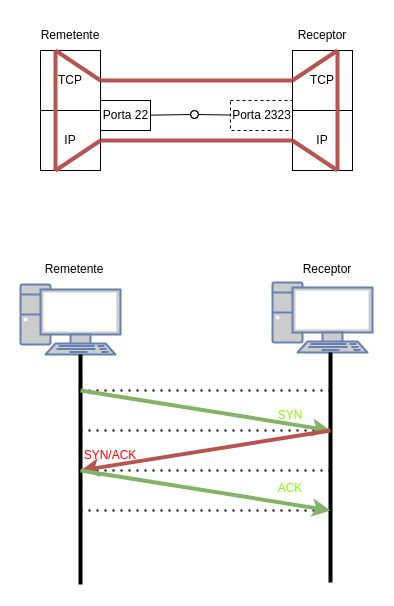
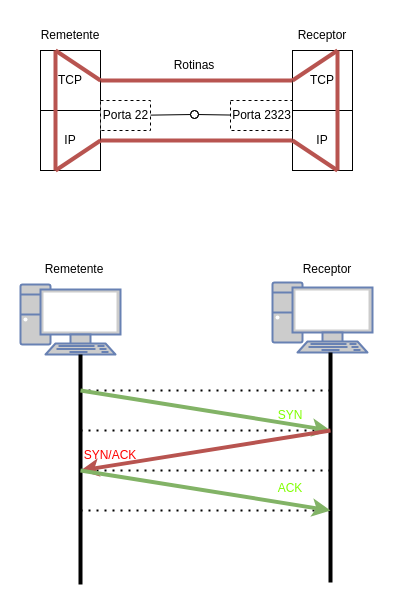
none -> (195, 66)
(126, 116) -> (126, 116)
